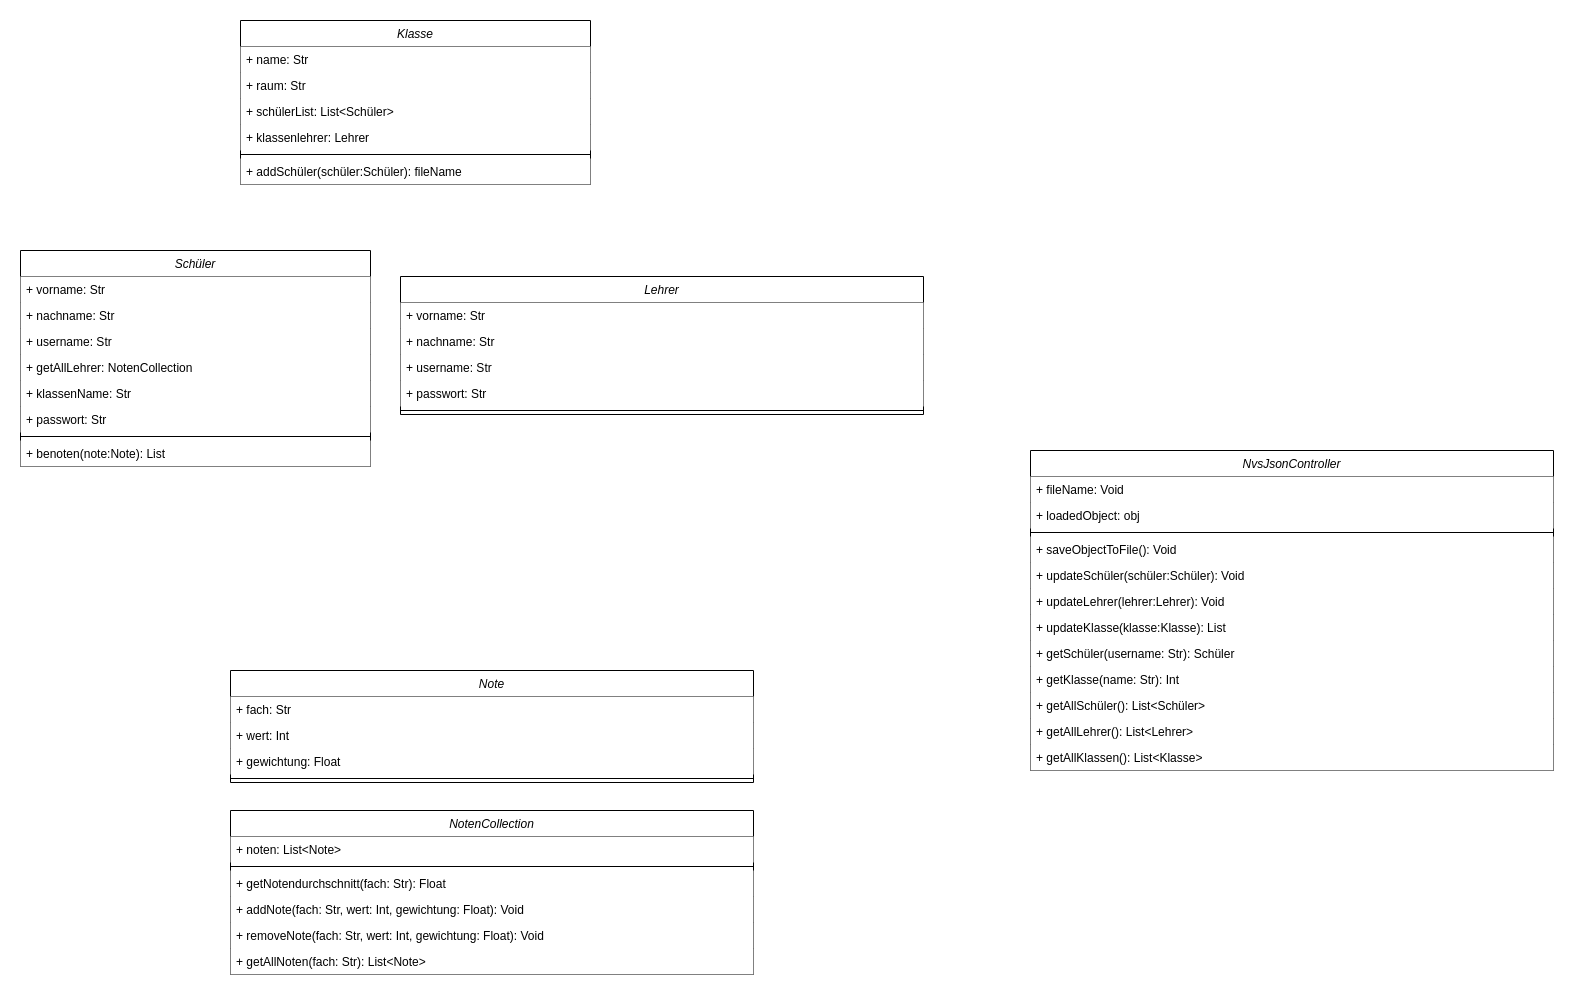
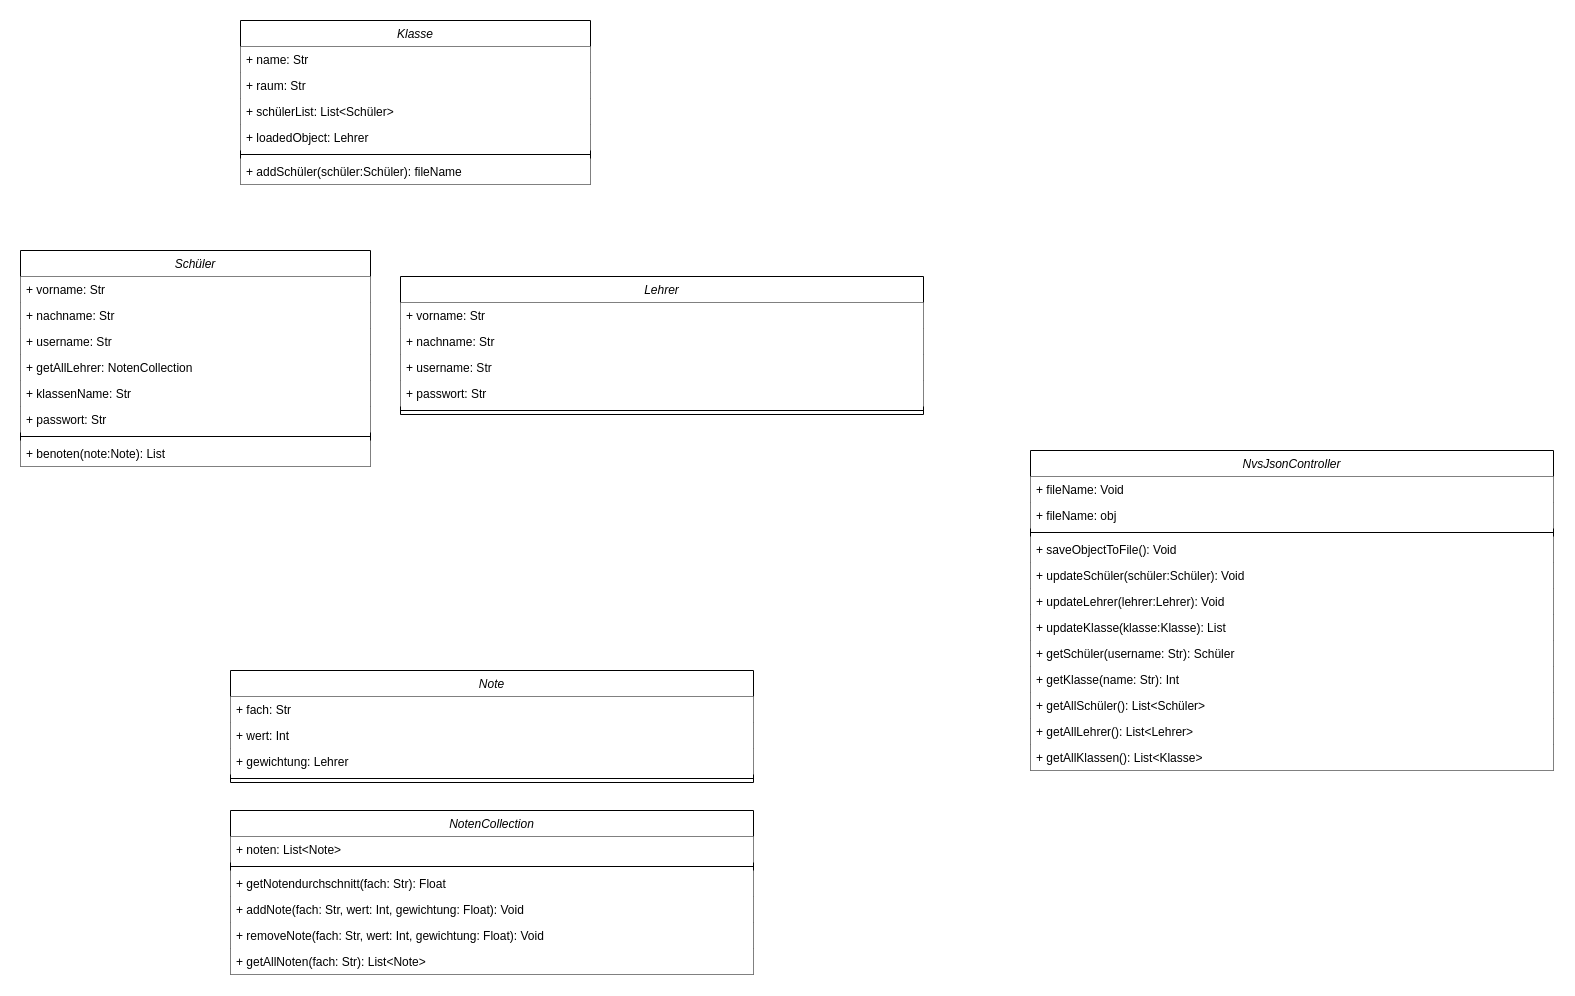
(315, 138) -> (314, 138)
(1094, 516) -> (1079, 516)
(292, 762) -> (297, 762)
